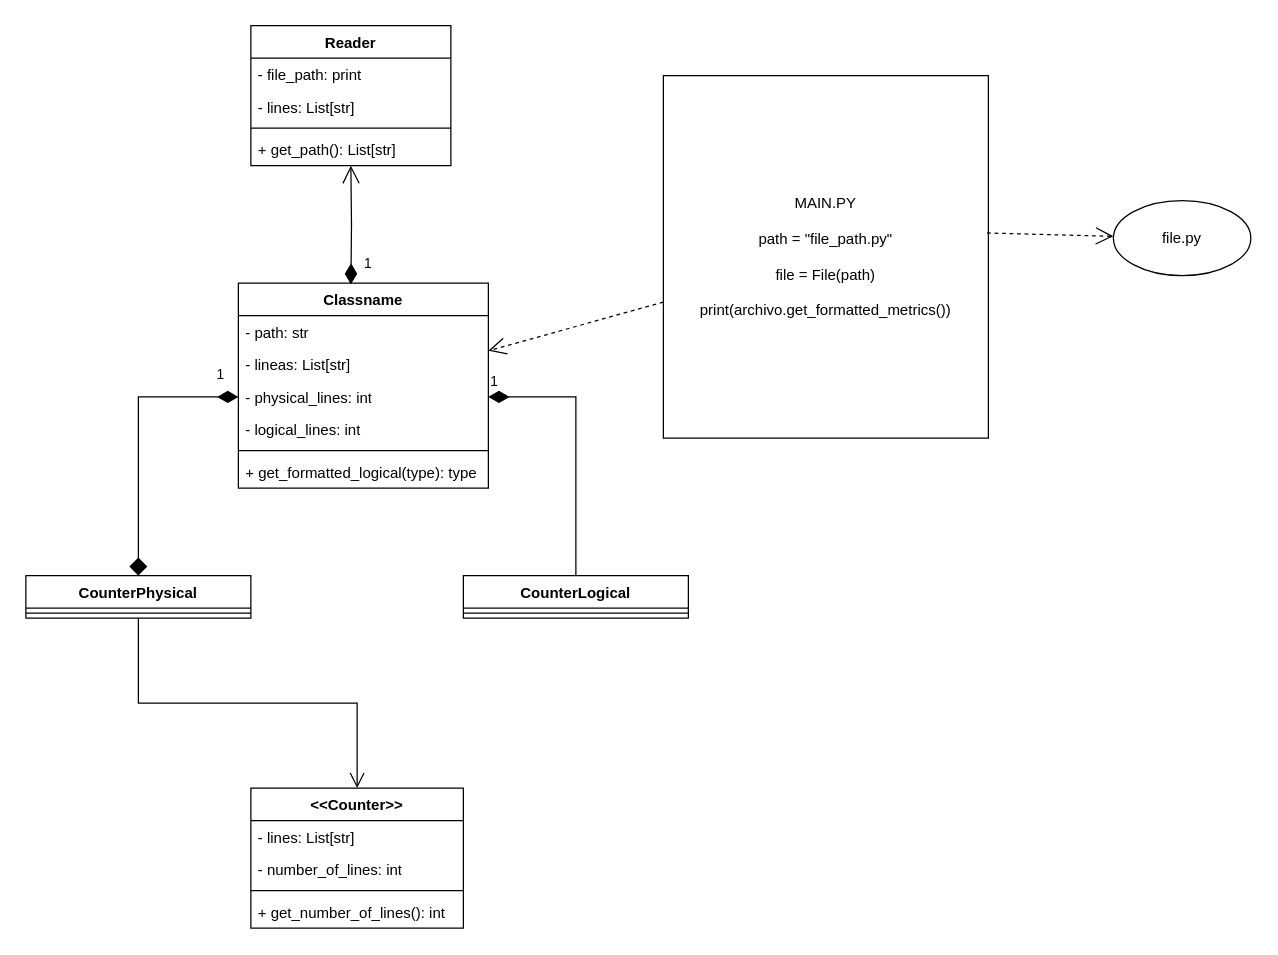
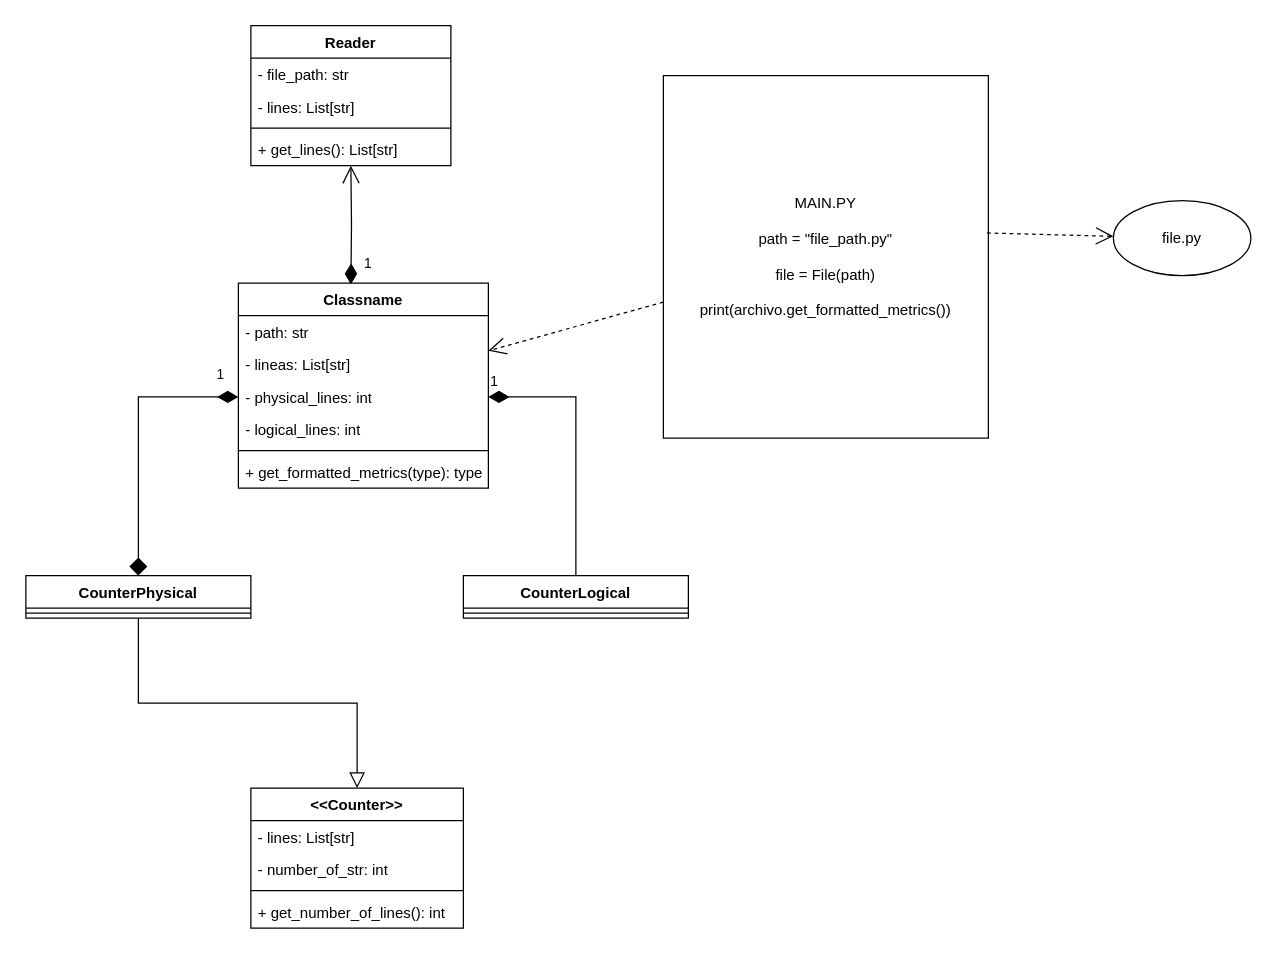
(322, 76) -> (316, 76)
(347, 151) -> (347, 151)
(364, 482) -> (364, 482)
(357, 777) -> (357, 771)
(339, 871) -> (334, 871)
